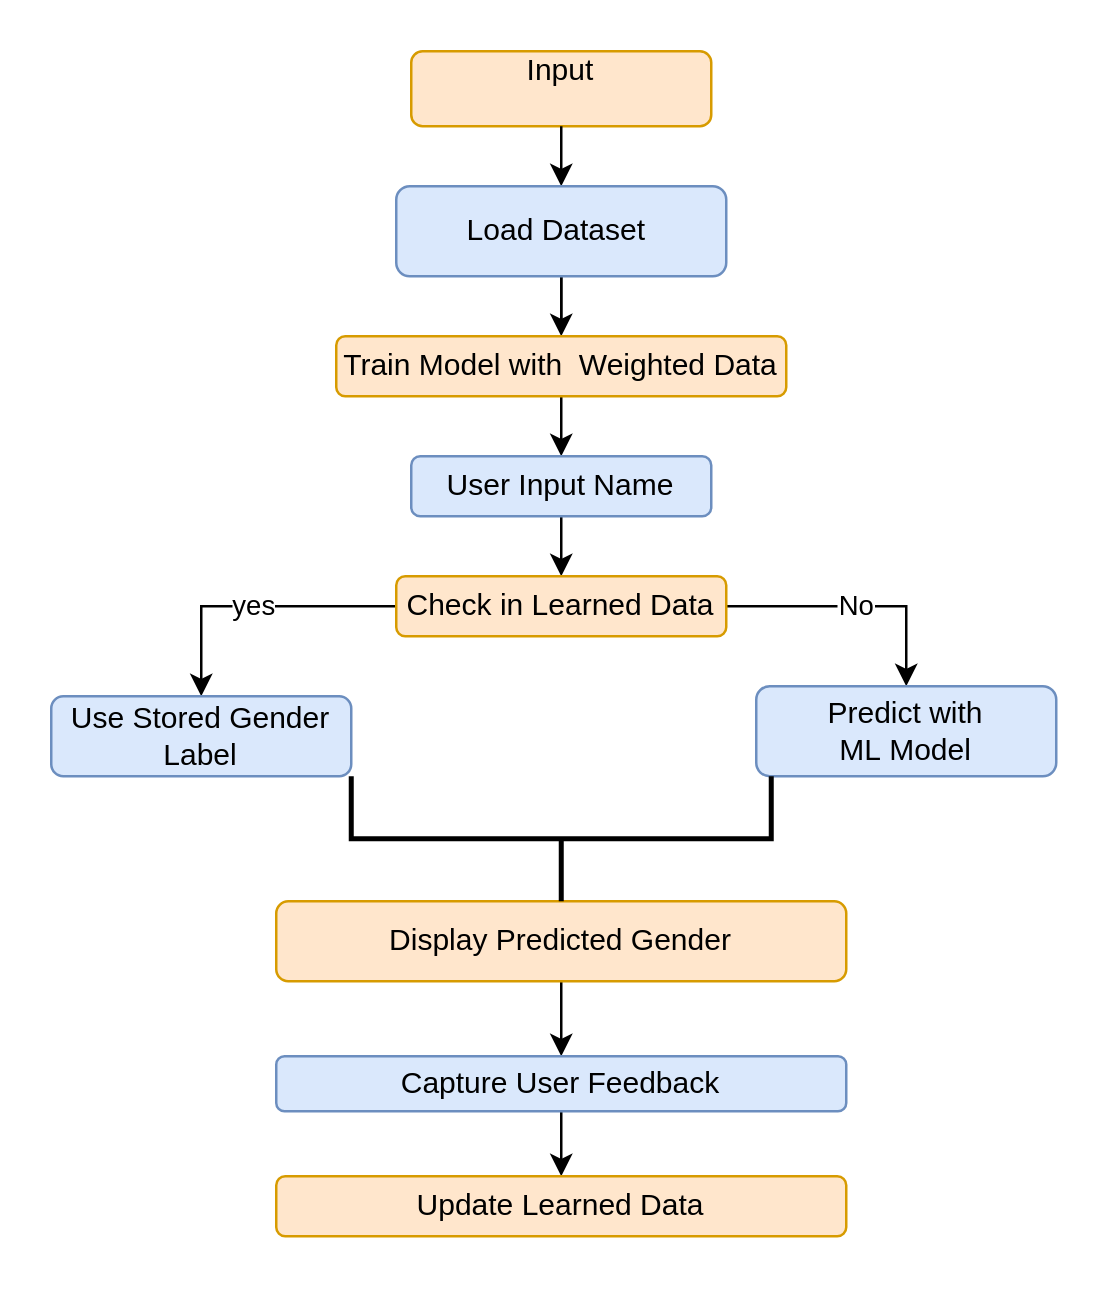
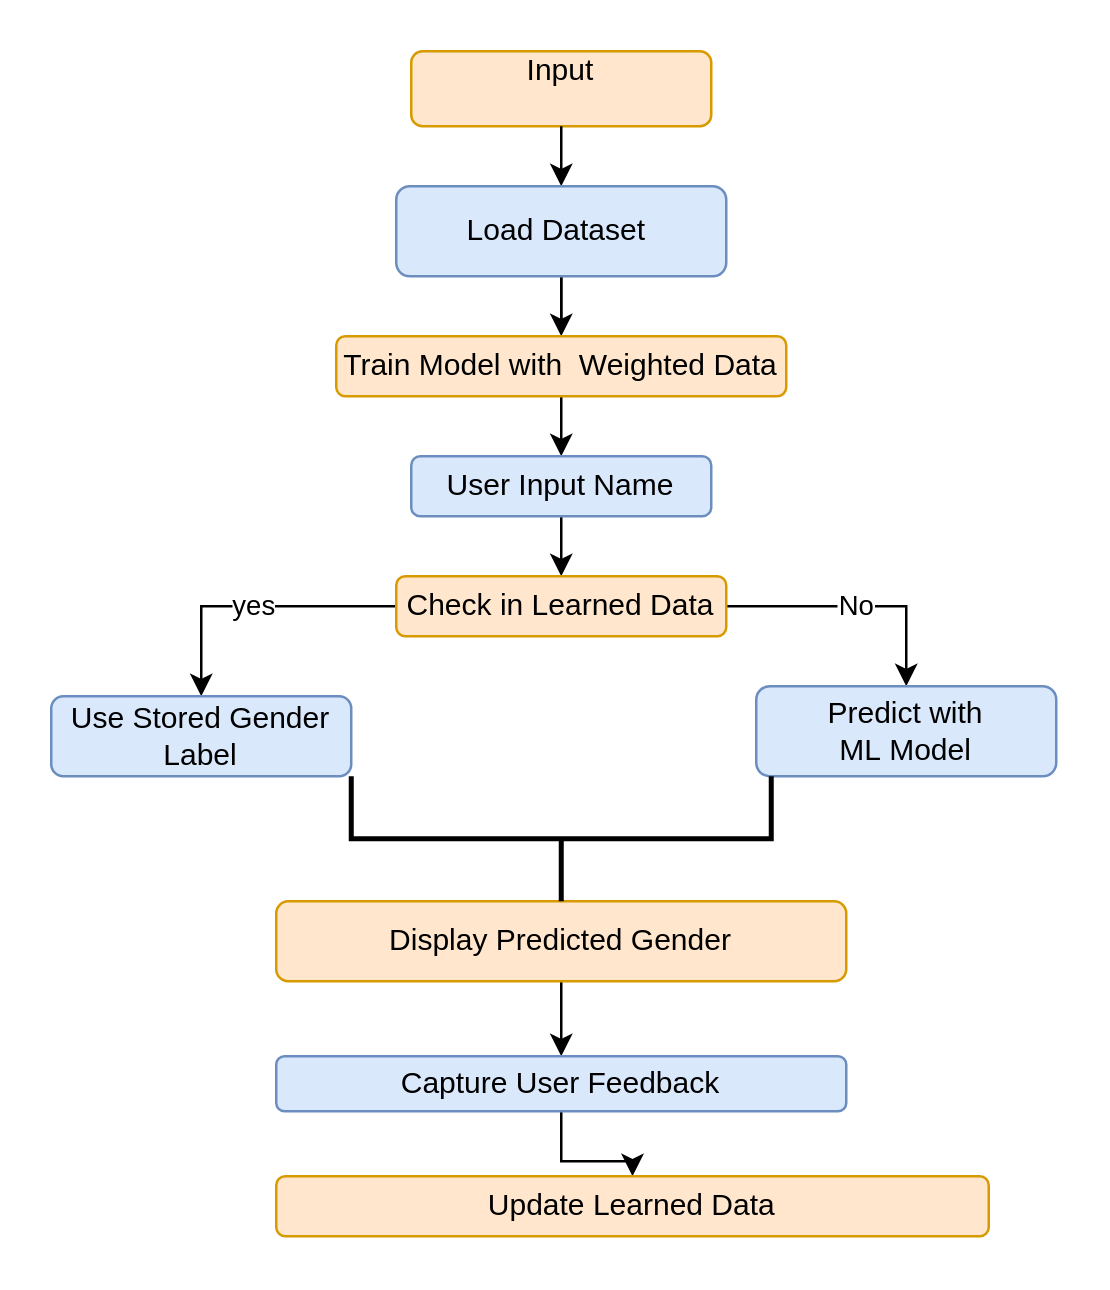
(561, 1206) -> (633, 1206)
